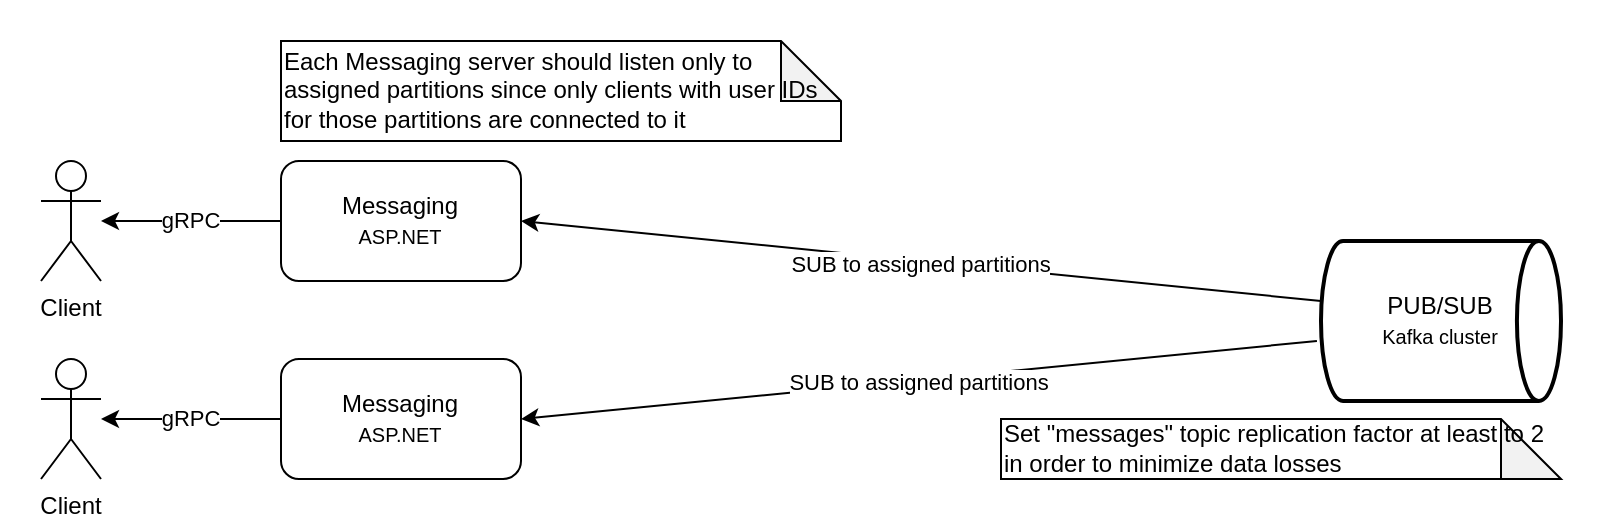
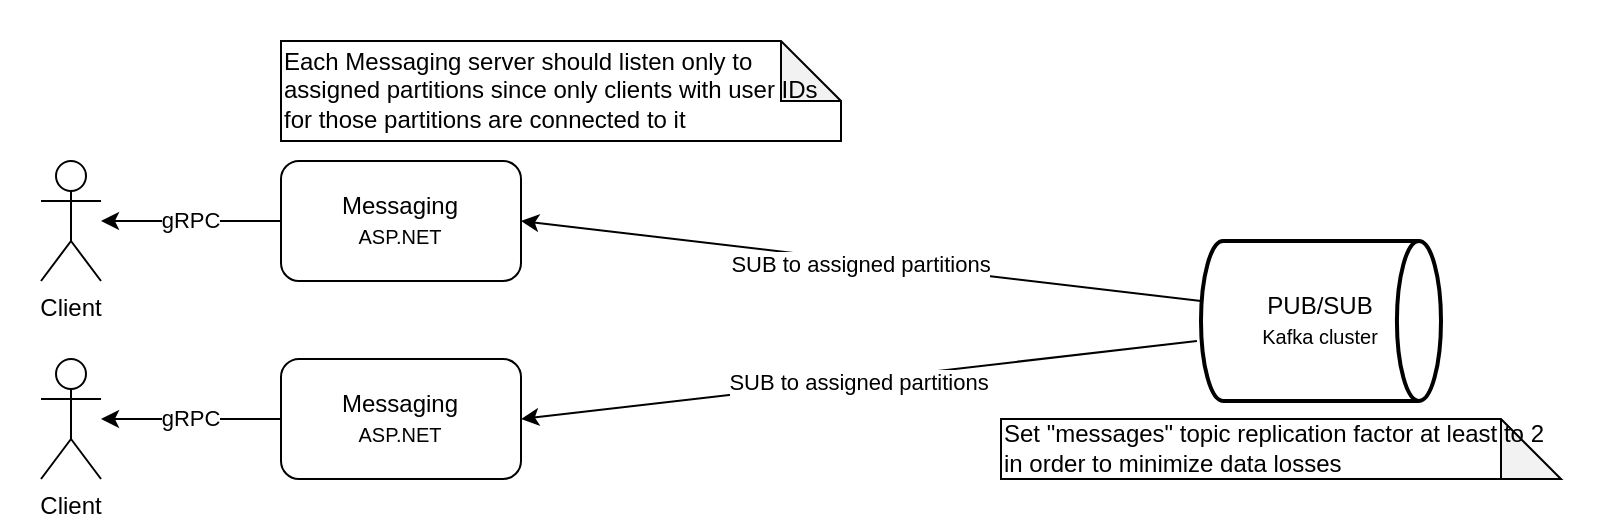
(1441, 321) -> (1321, 321)
